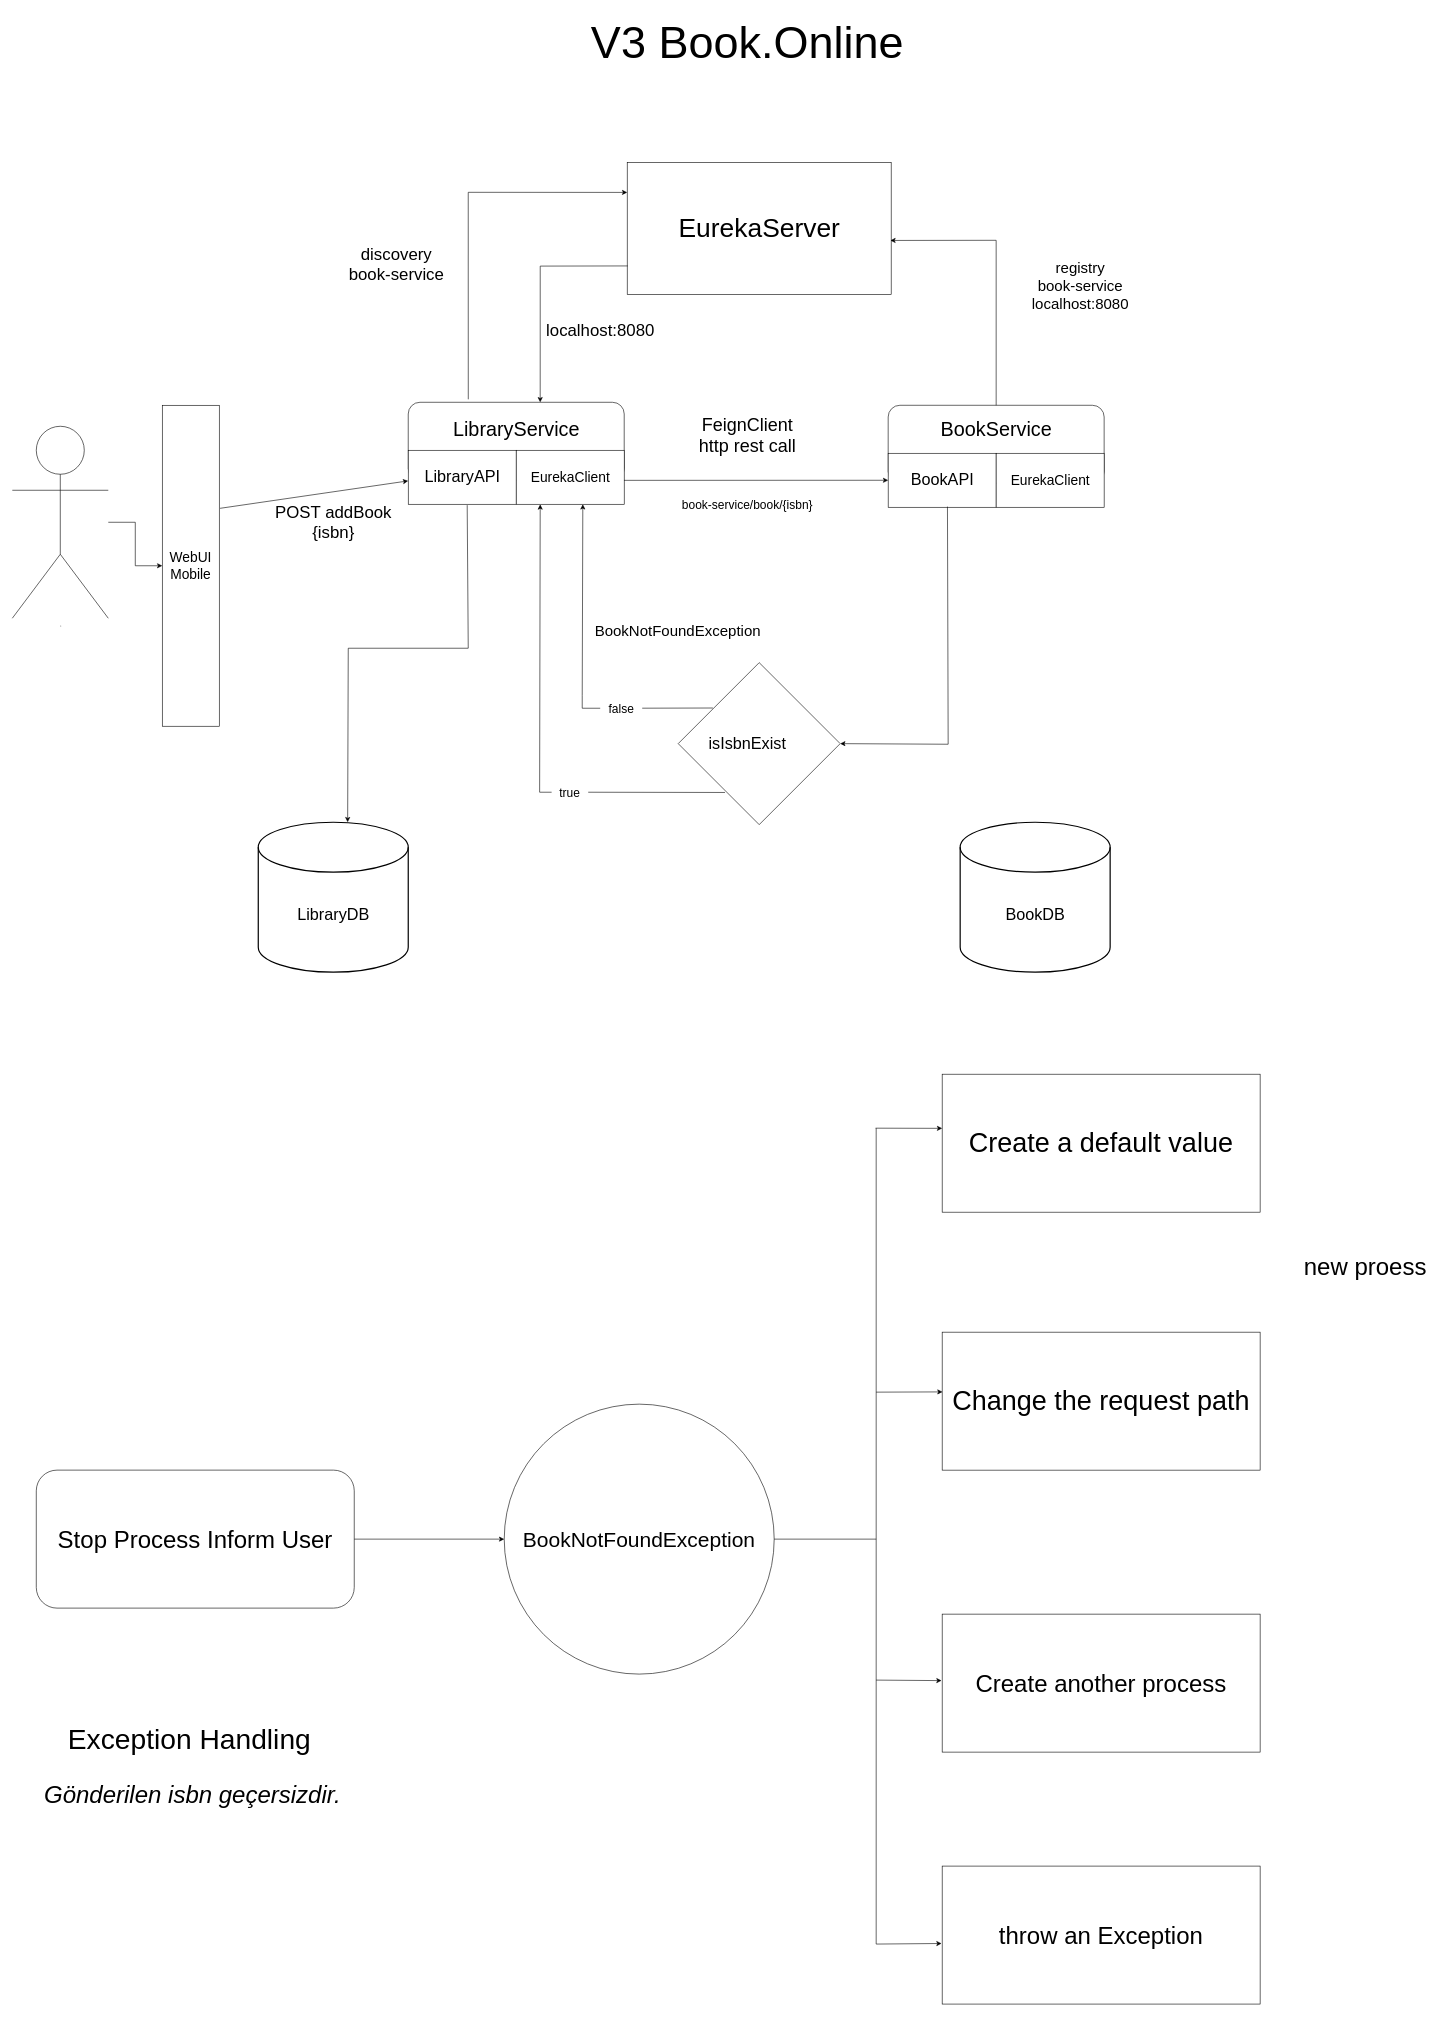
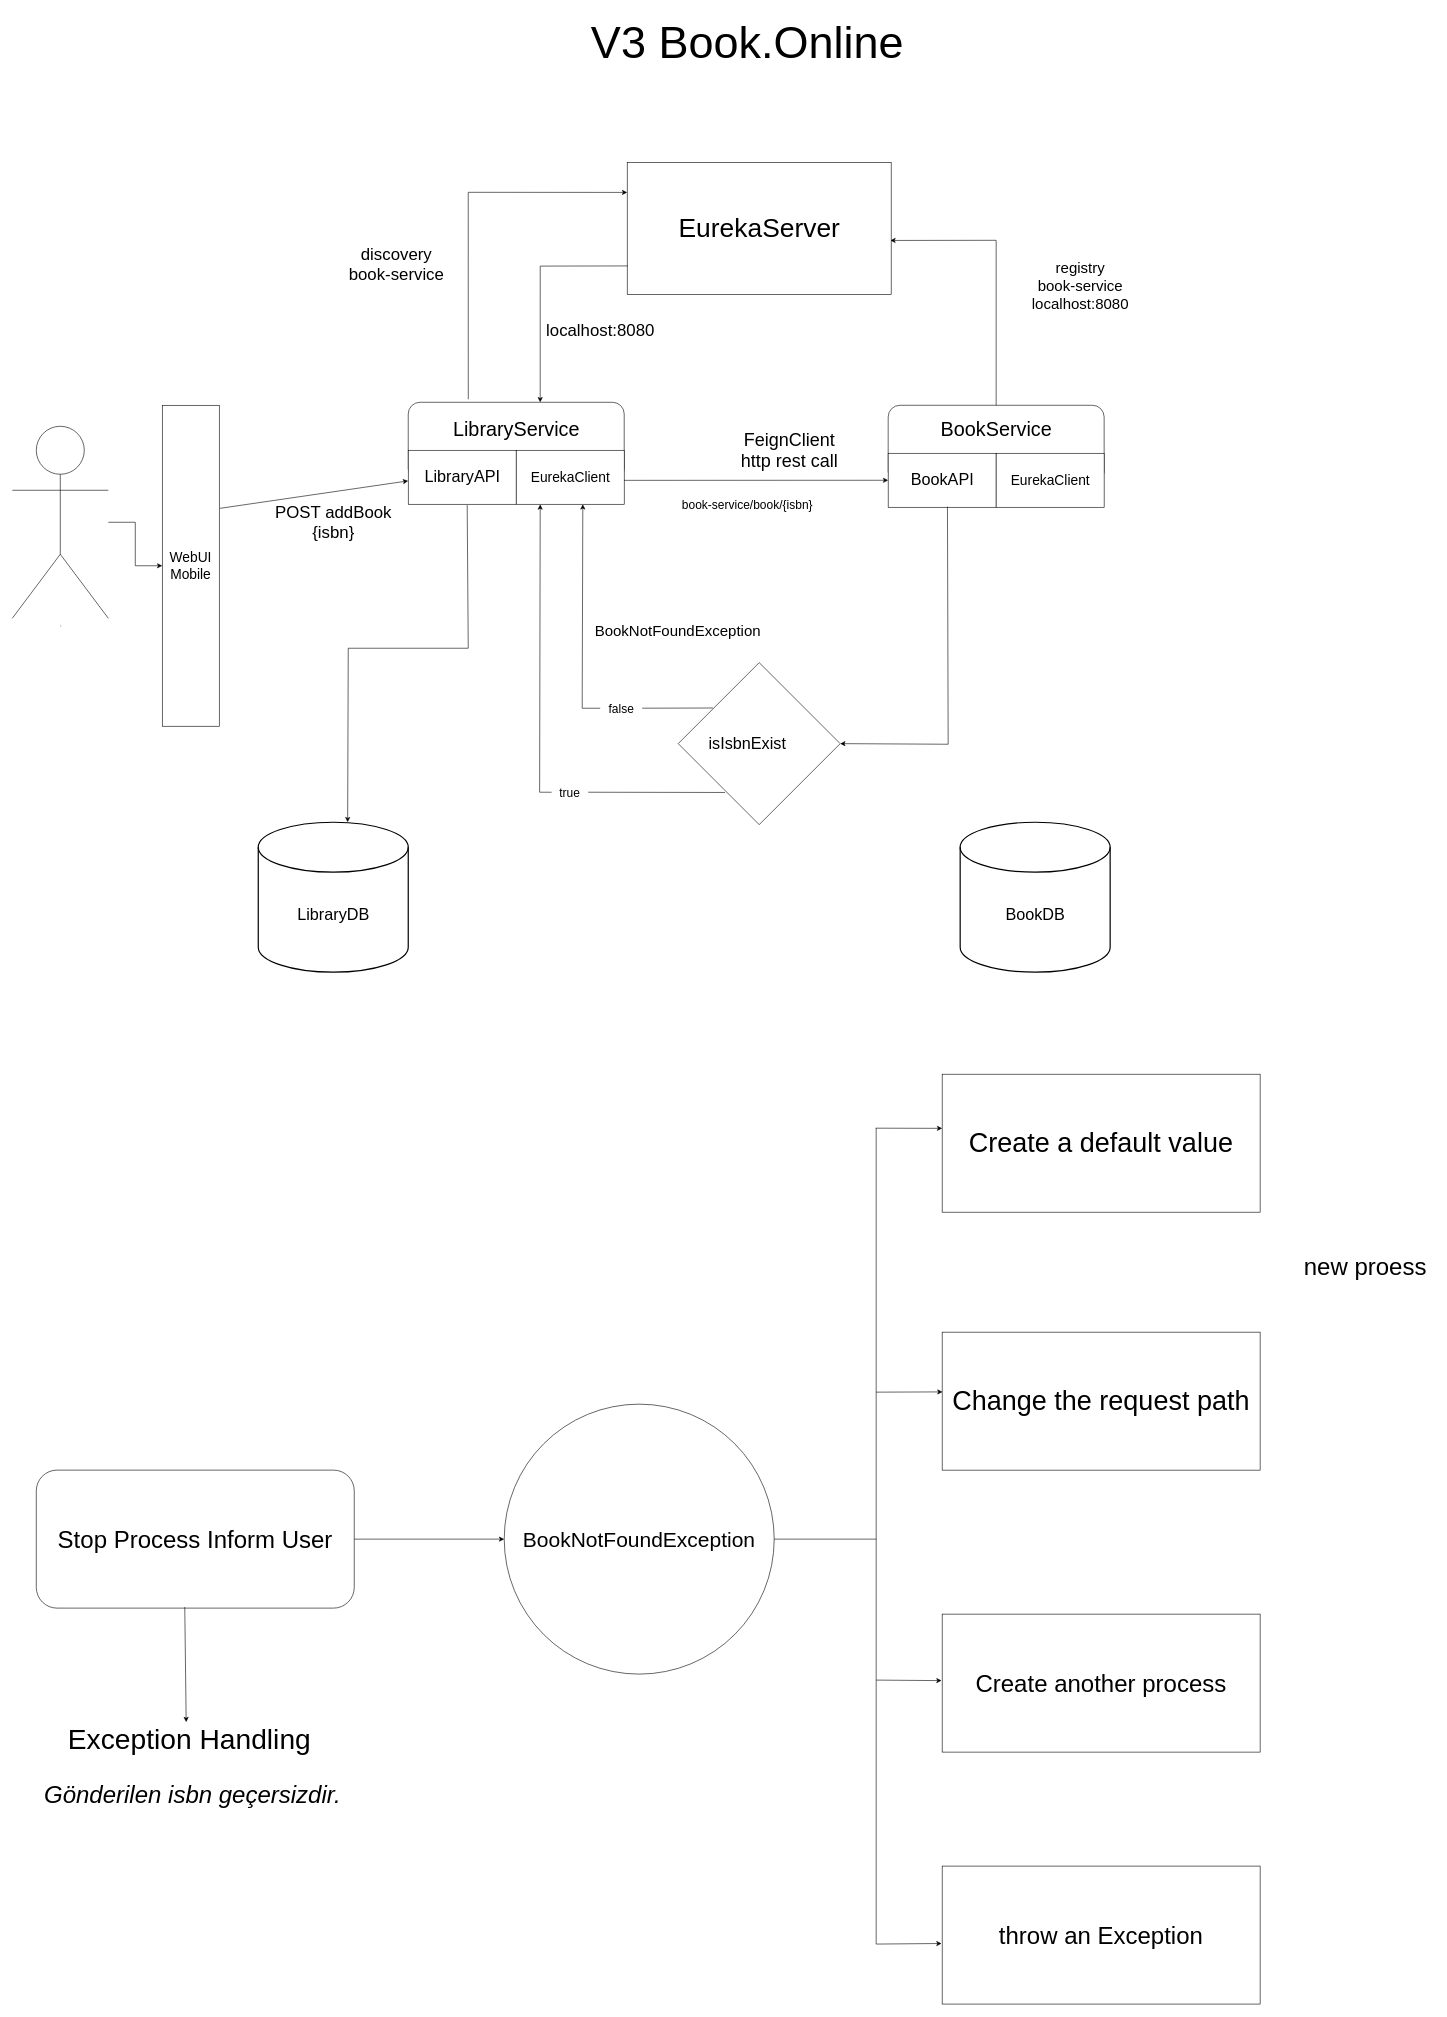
(747, 435) -> (789, 450)
none -> (186, 1667)
